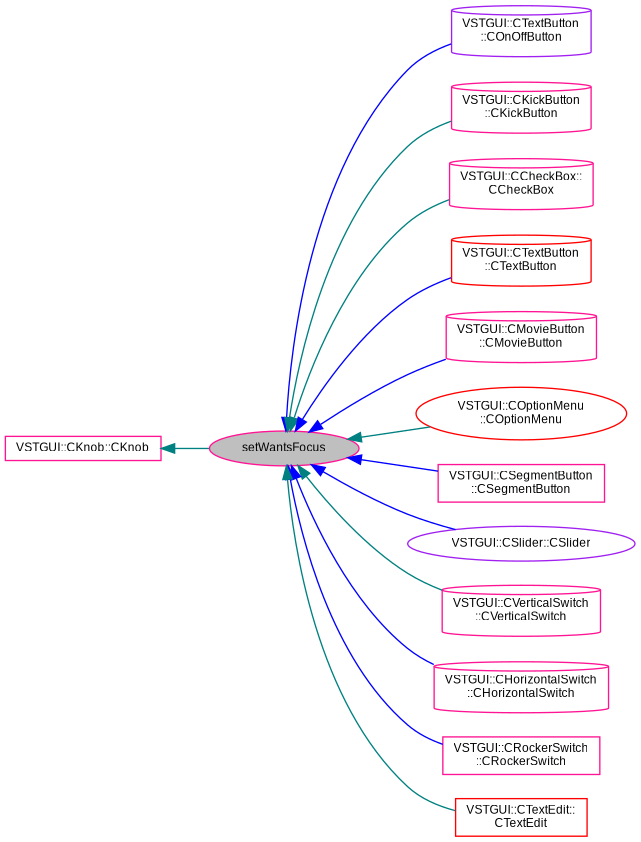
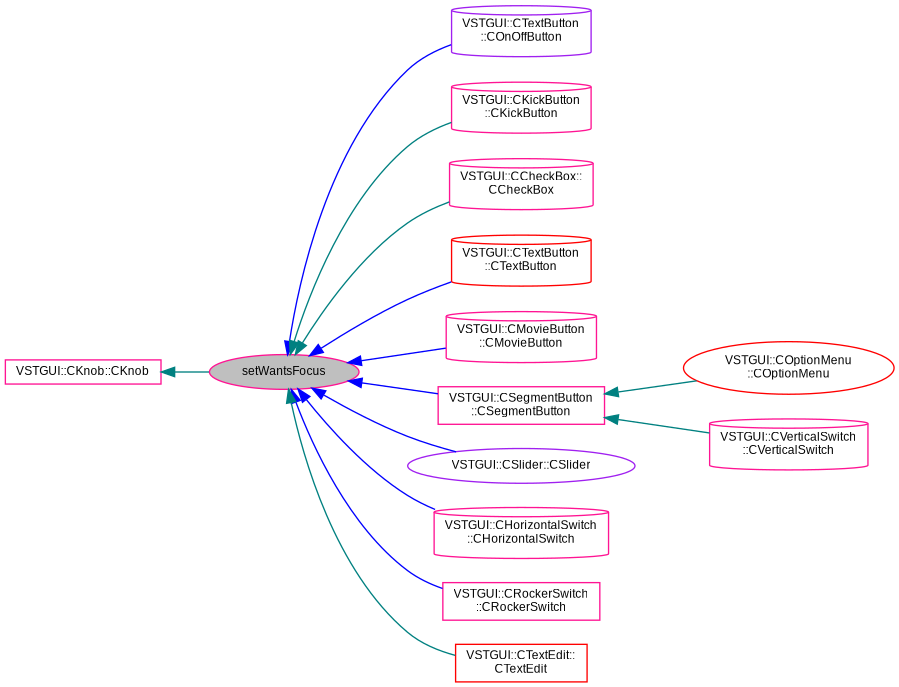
(396, 432) -> (657, 386)
(367, 542) -> (664, 426)
